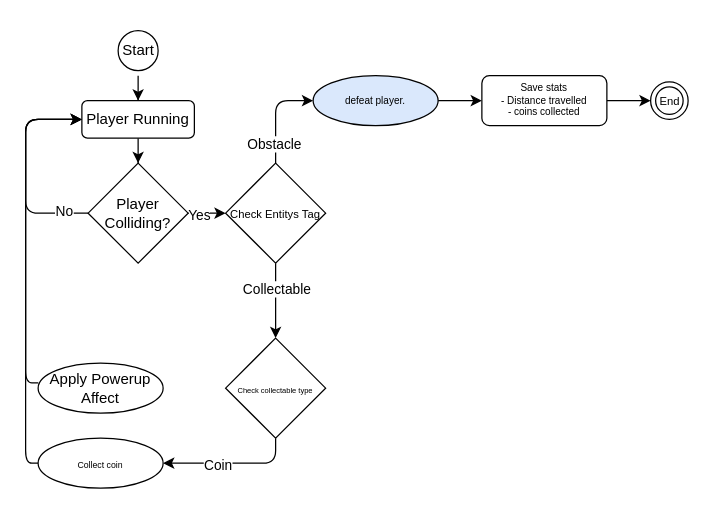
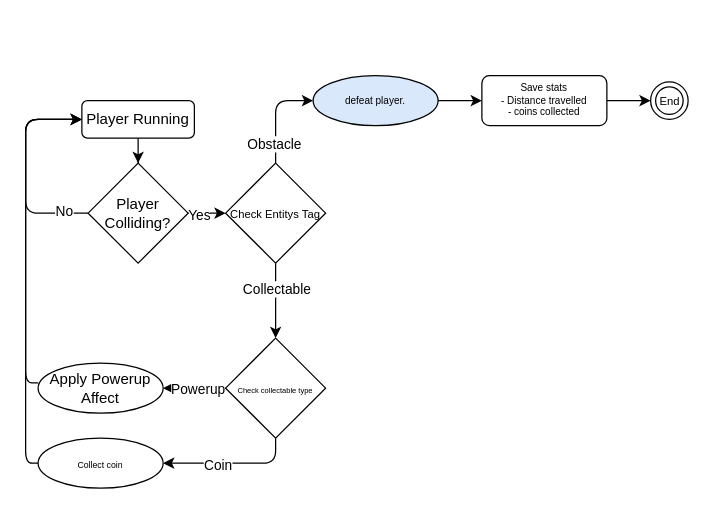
(138, 51) -> none
(138, 93) -> none
none -> (198, 388)
